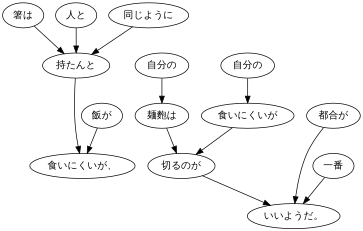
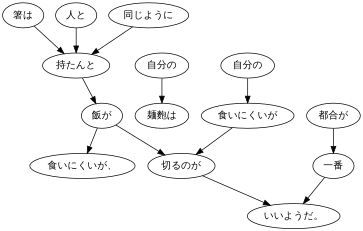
(75, 112) -> (88, 88)
(170, 137) -> (137, 138)
(304, 160) -> (333, 137)
